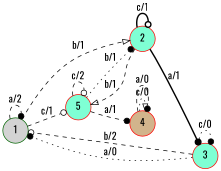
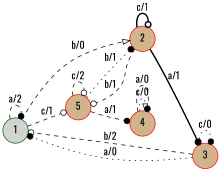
(143, 39) -> (143, 39)
(78, 46) -> (78, 46)
(123, 82) -> (123, 82)
(78, 107) -> (78, 107)
(205, 156) -> (205, 156)
